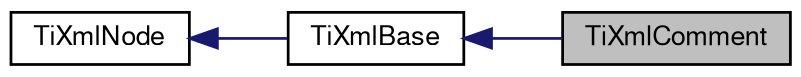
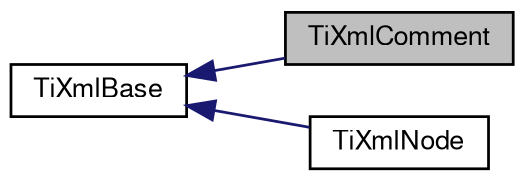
(253, 38) -> (262, 119)
